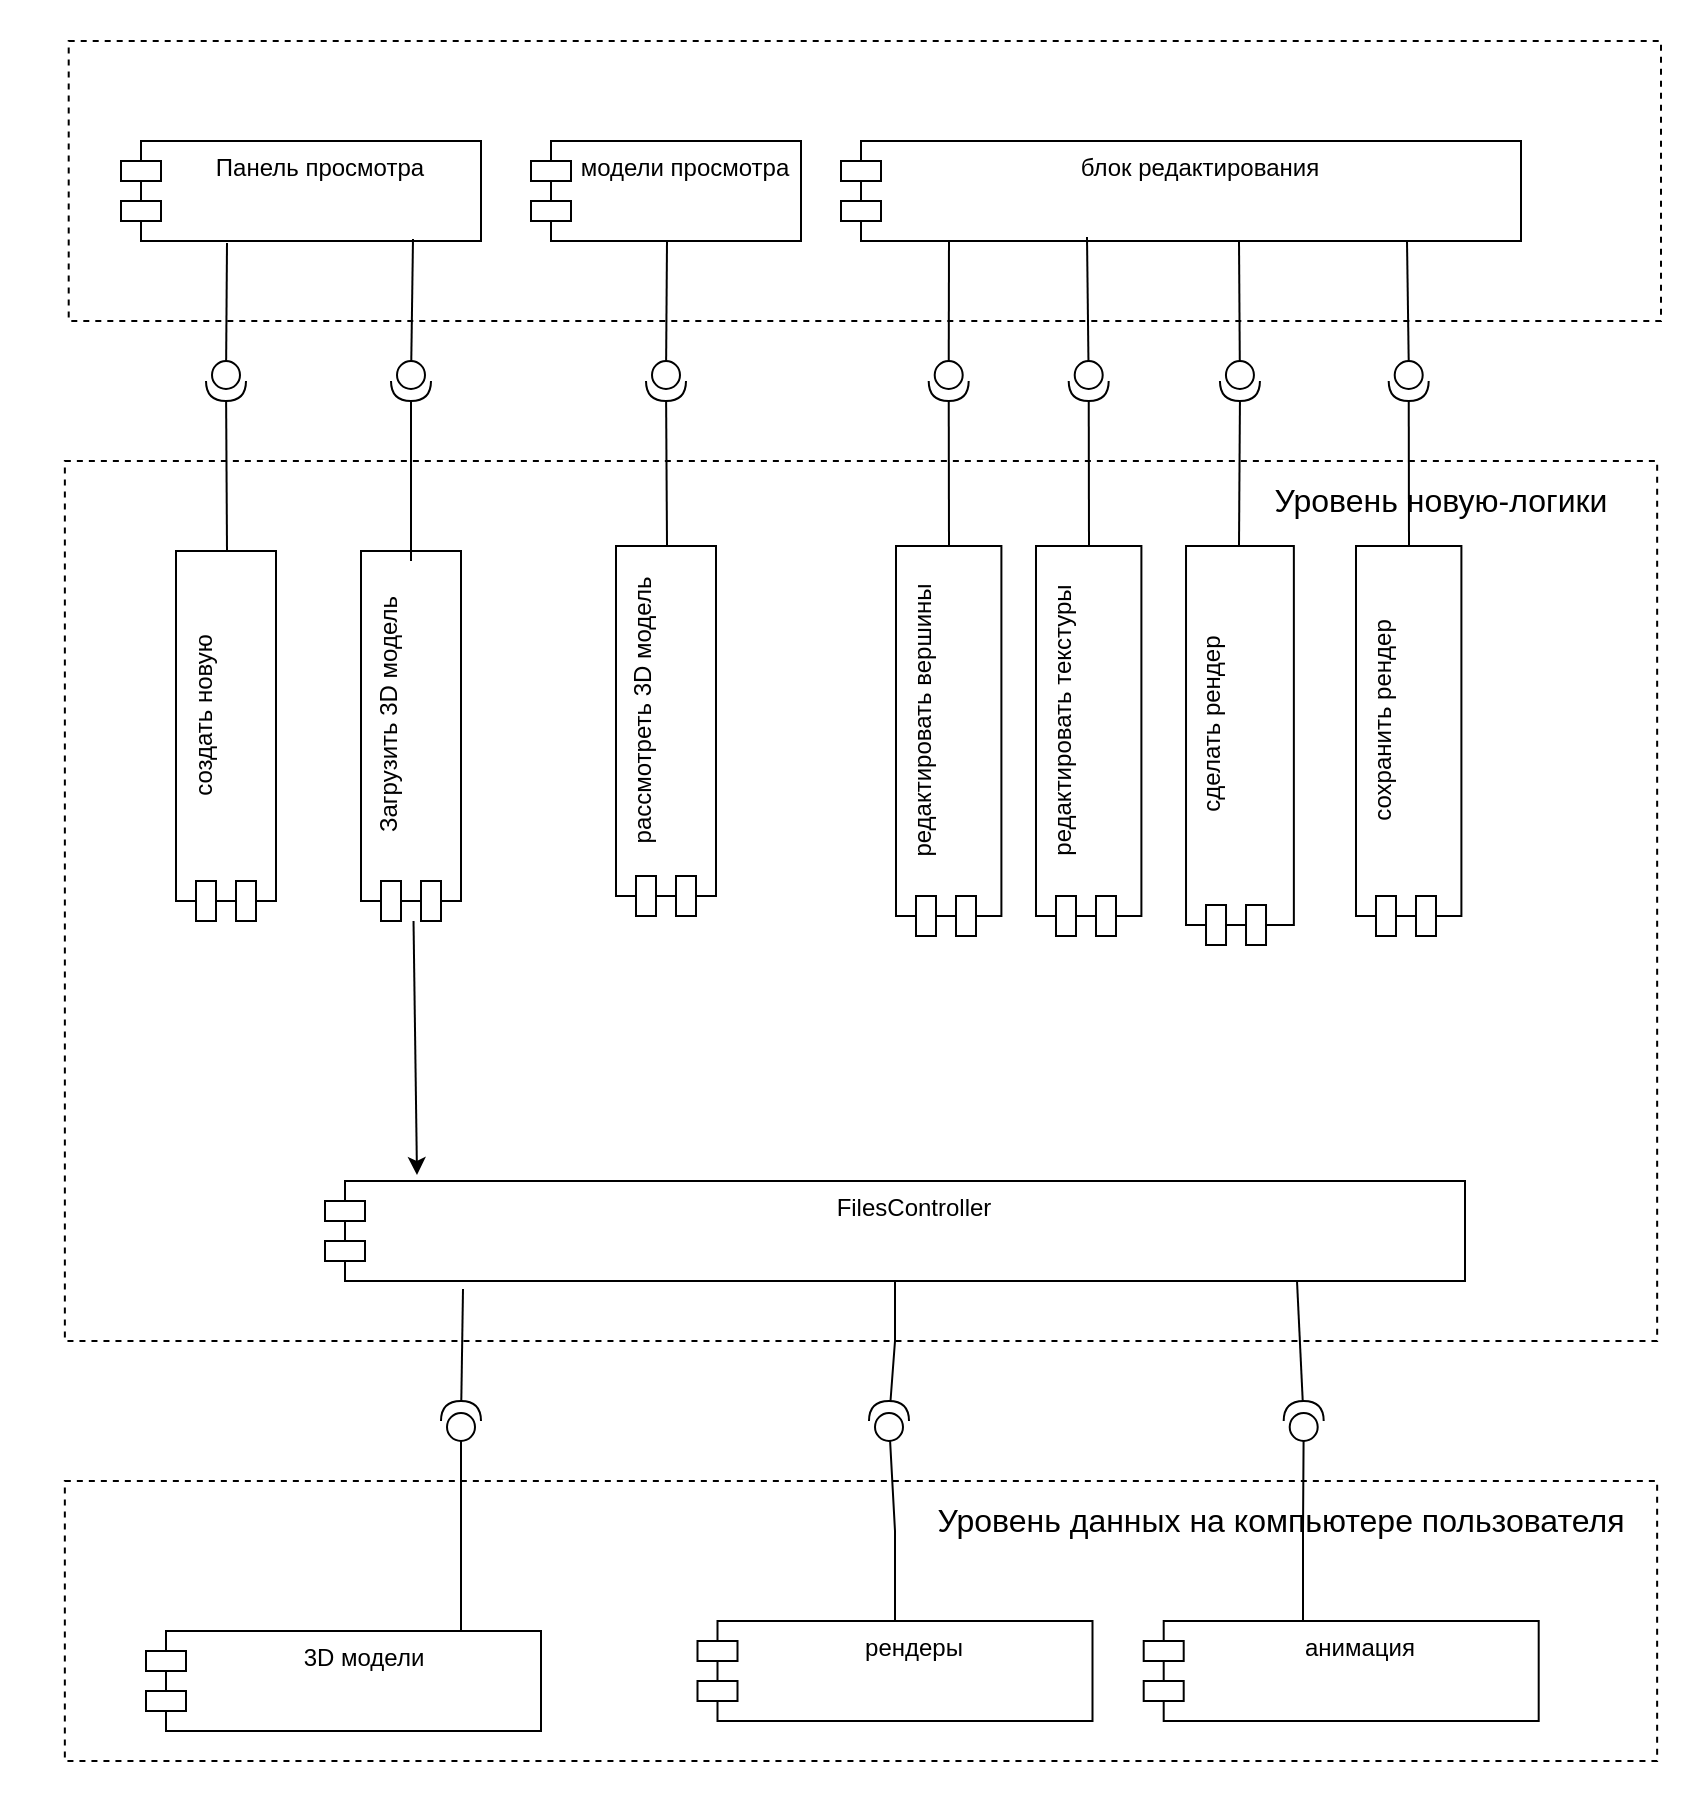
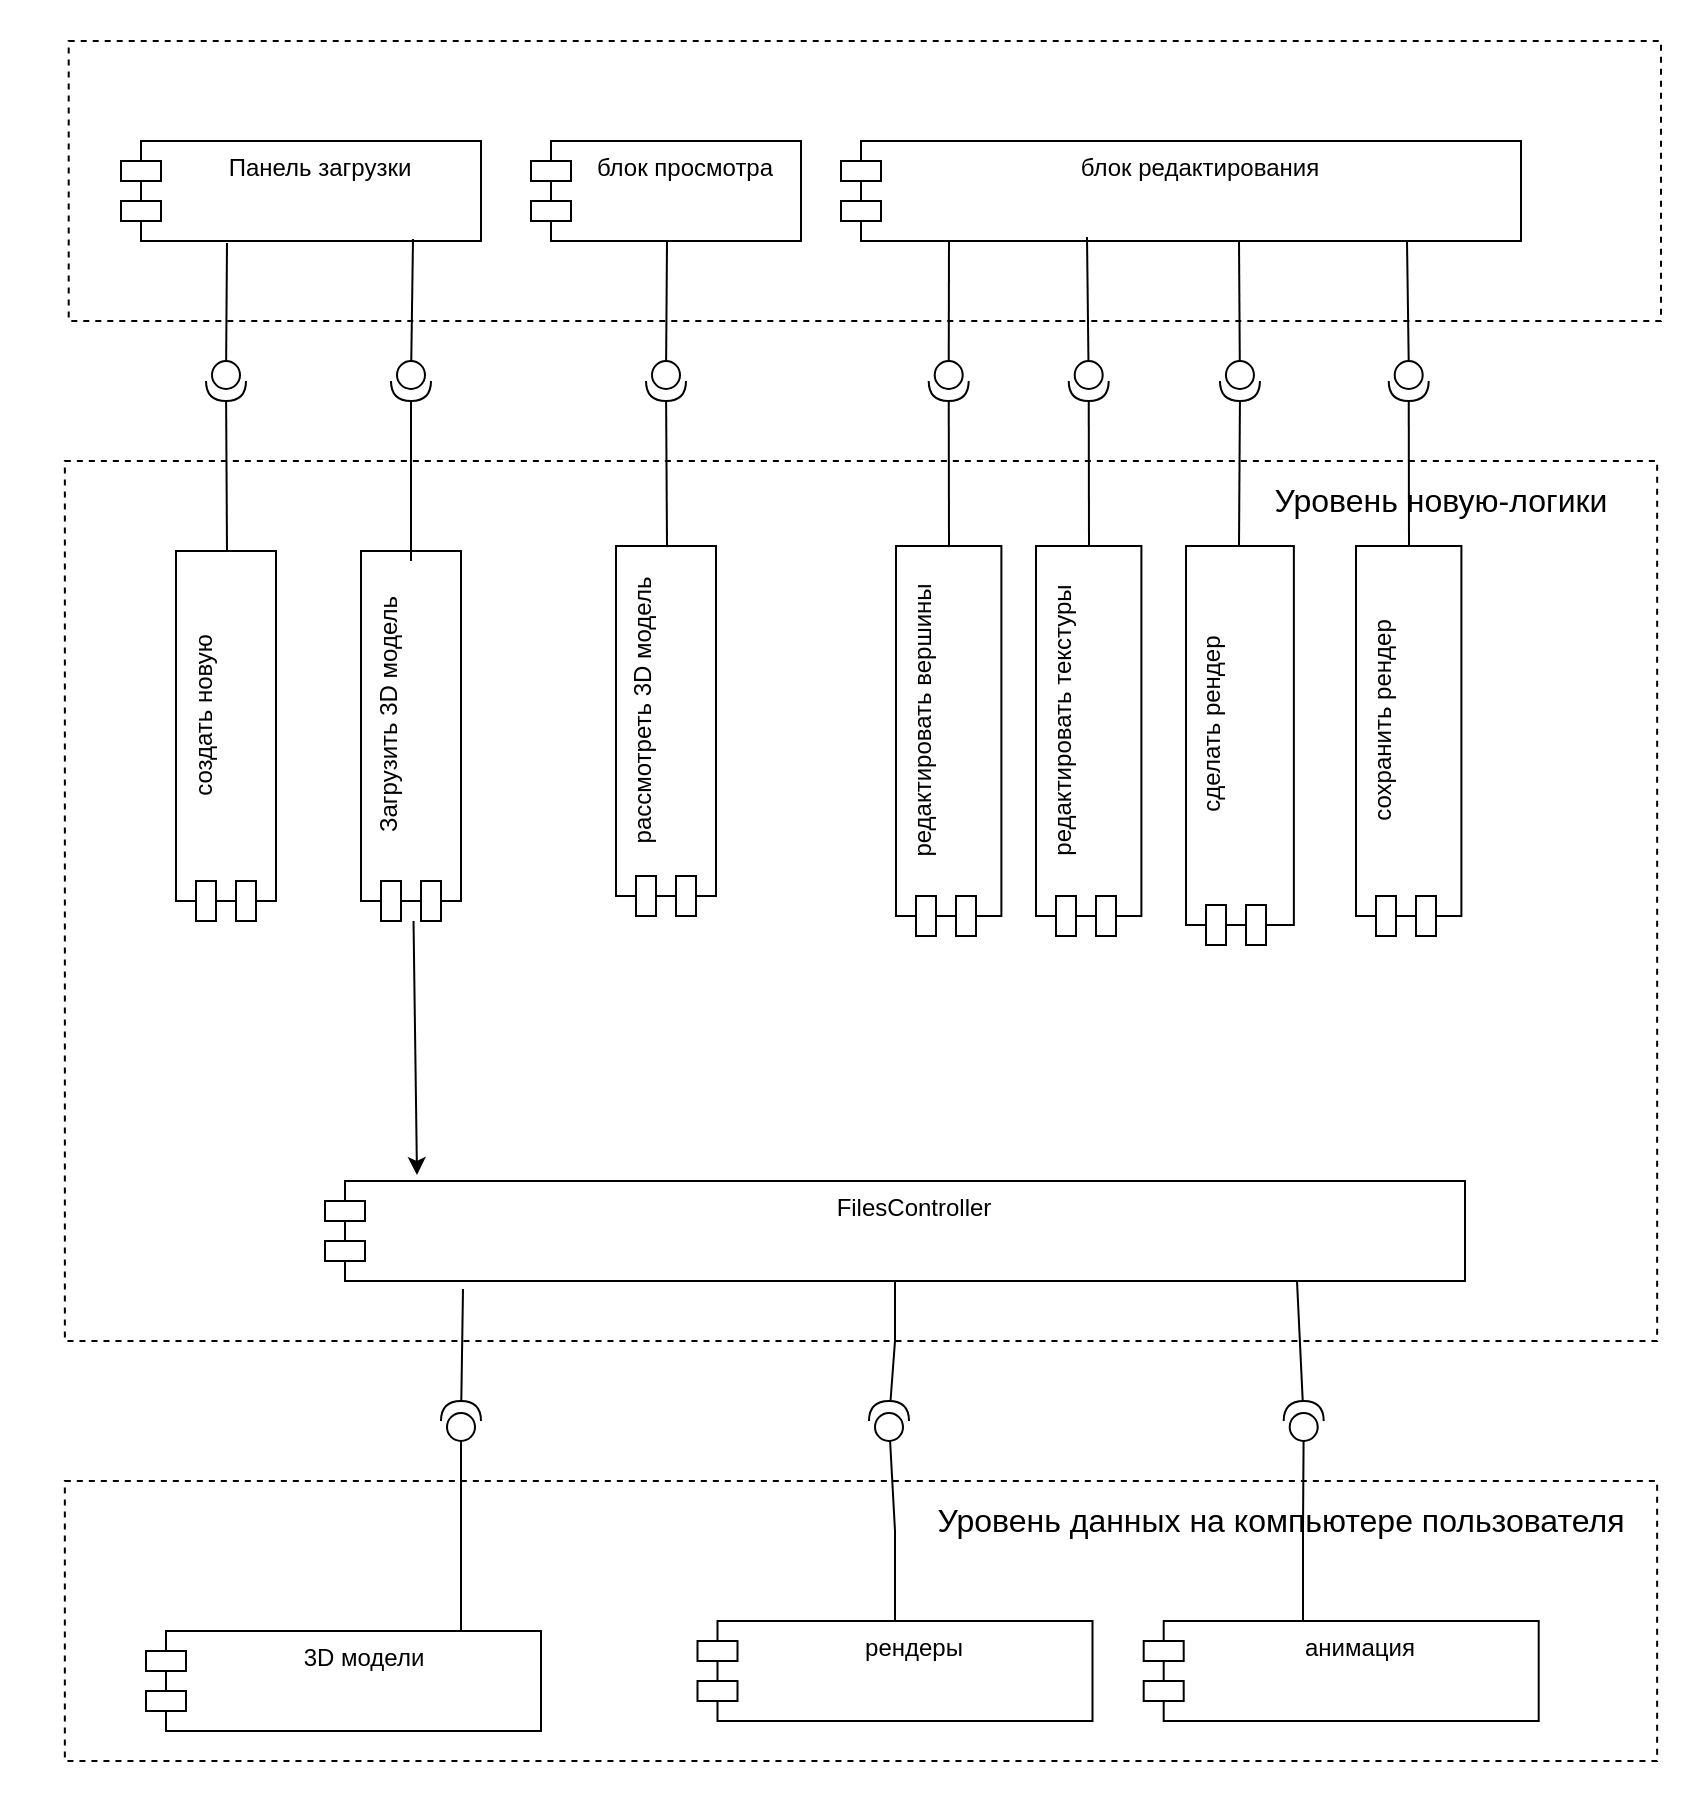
(321, 169) -> (321, 169)
(686, 169) -> (686, 169)
